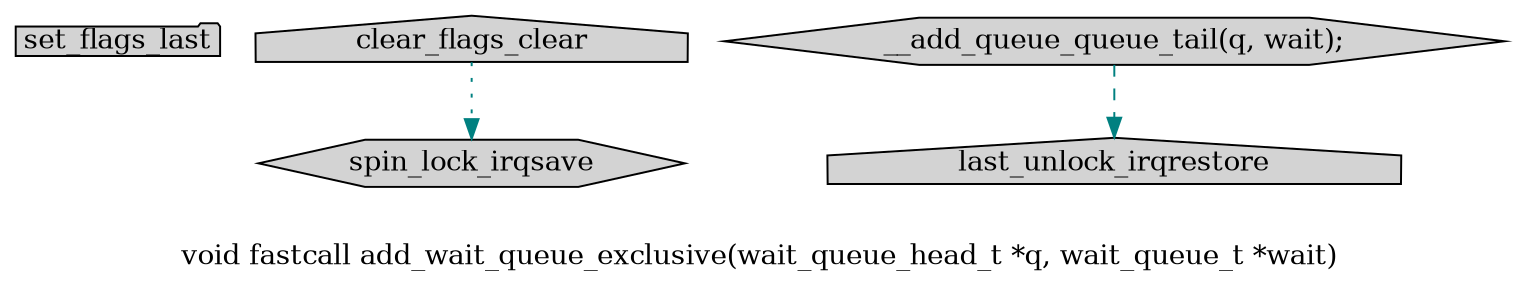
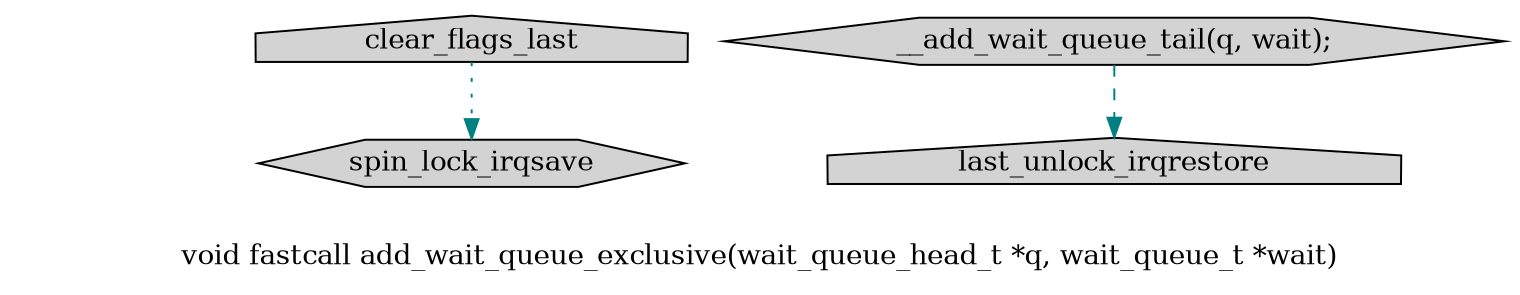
(118, 41) -> none
(472, 41) -> (472, 41)
(1114, 41) -> (1114, 41)
